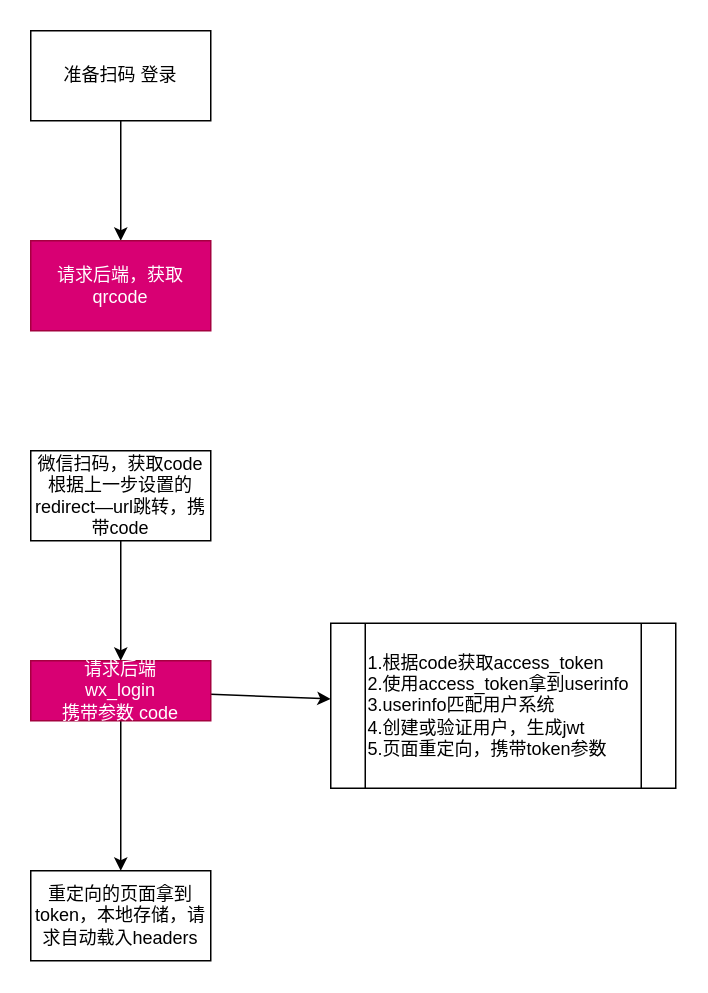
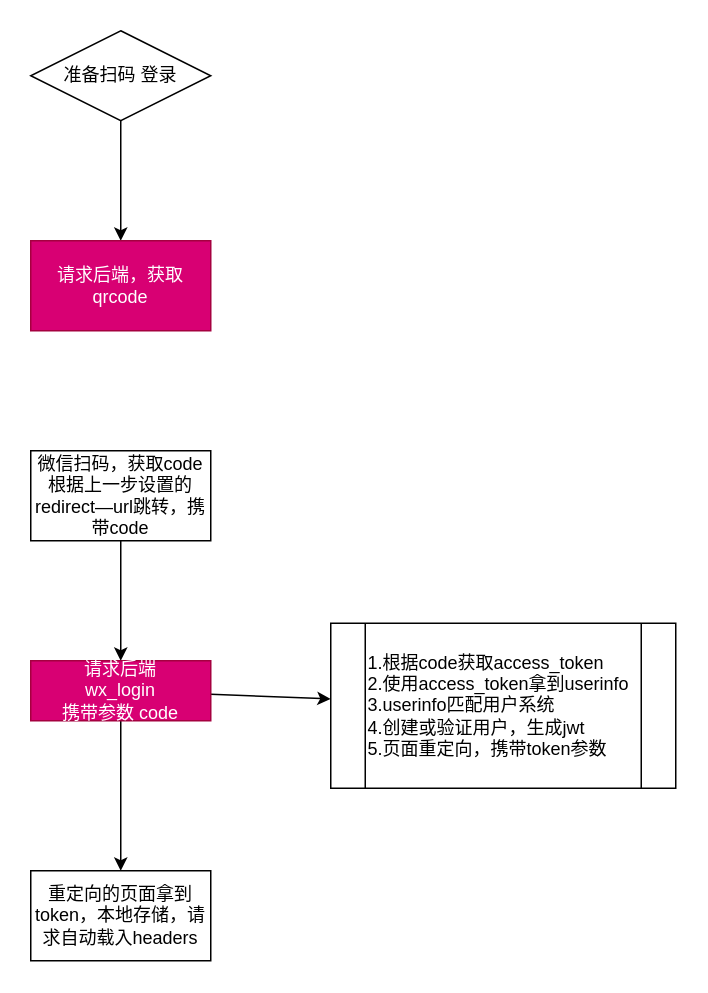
(121, 76) -> (121, 76)
